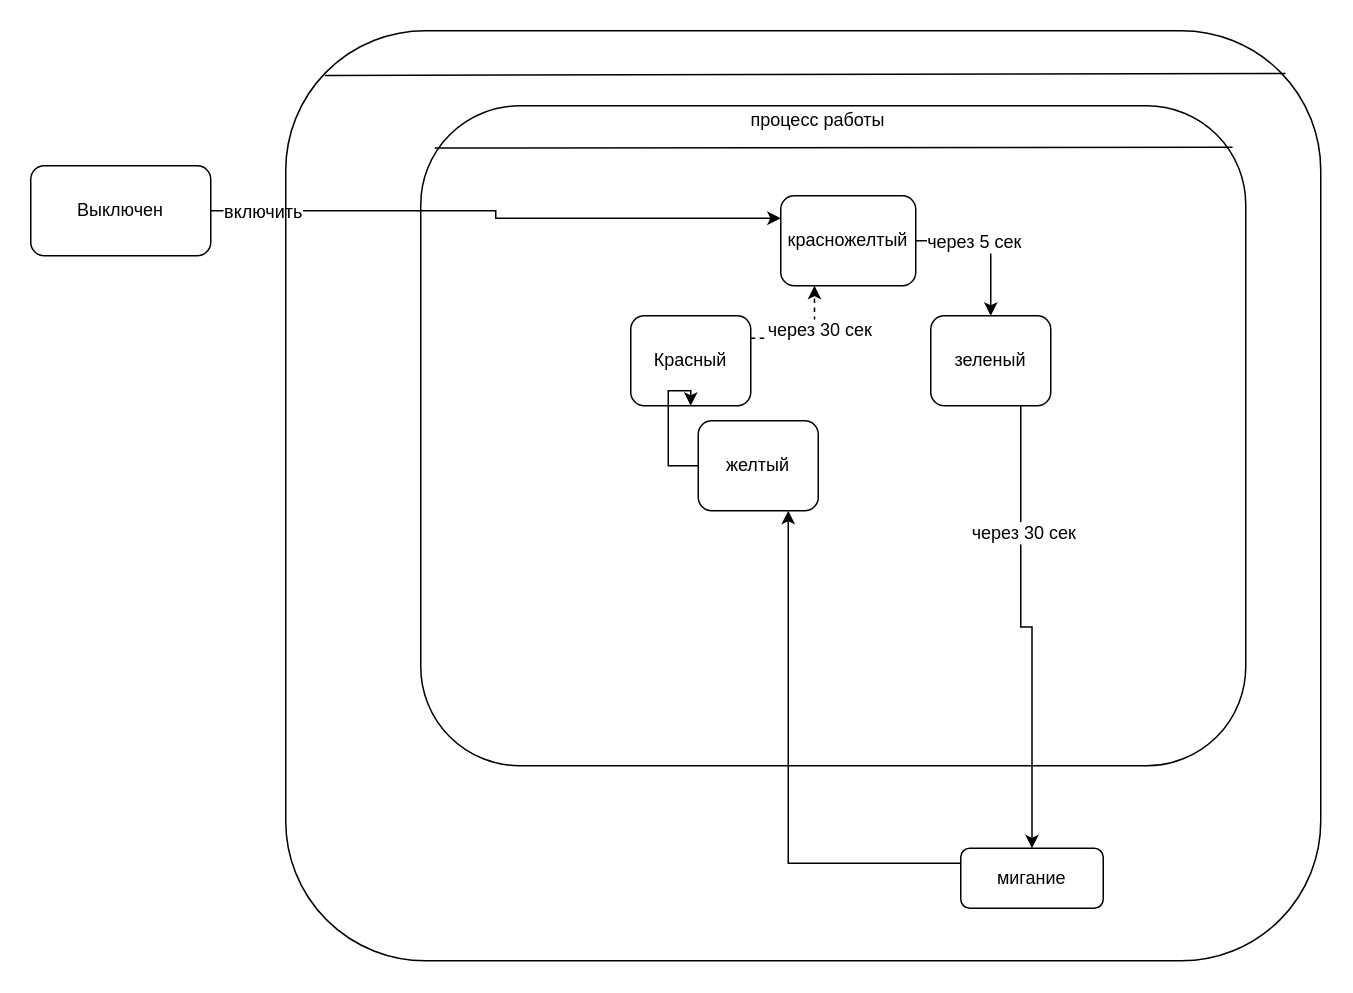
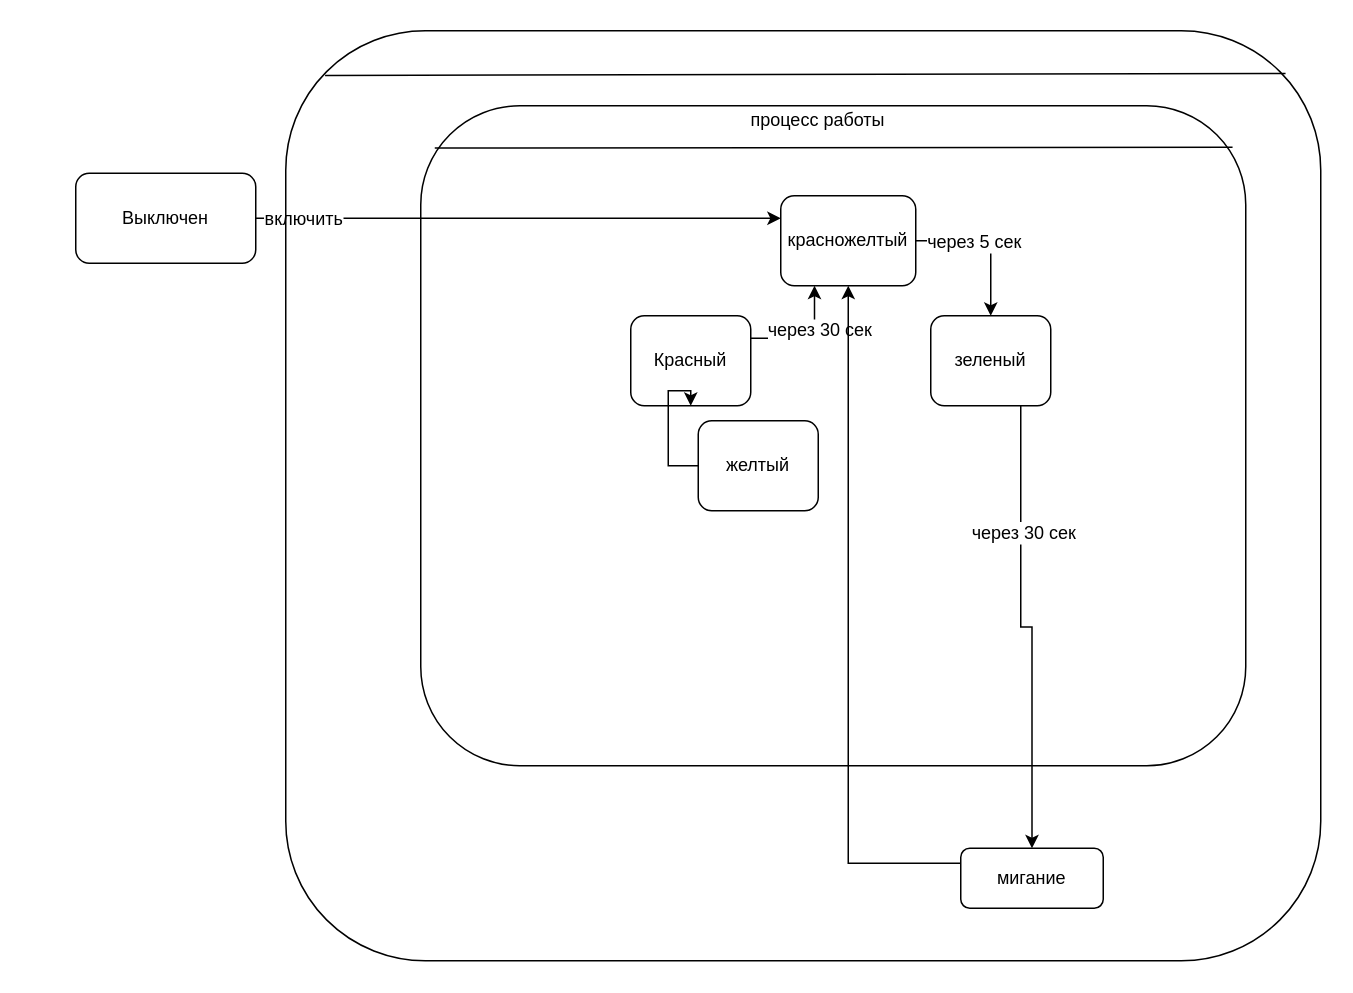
(121, 211) -> (166, 218)
(815, 307) -> (815, 307)
(788, 723) -> (848, 581)
